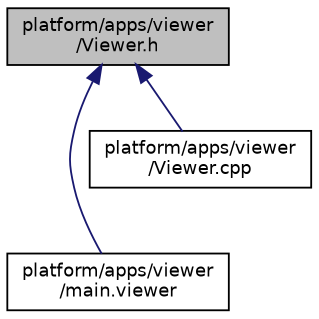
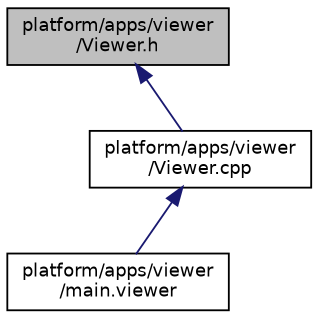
(71, 169) -> (154, 228)
